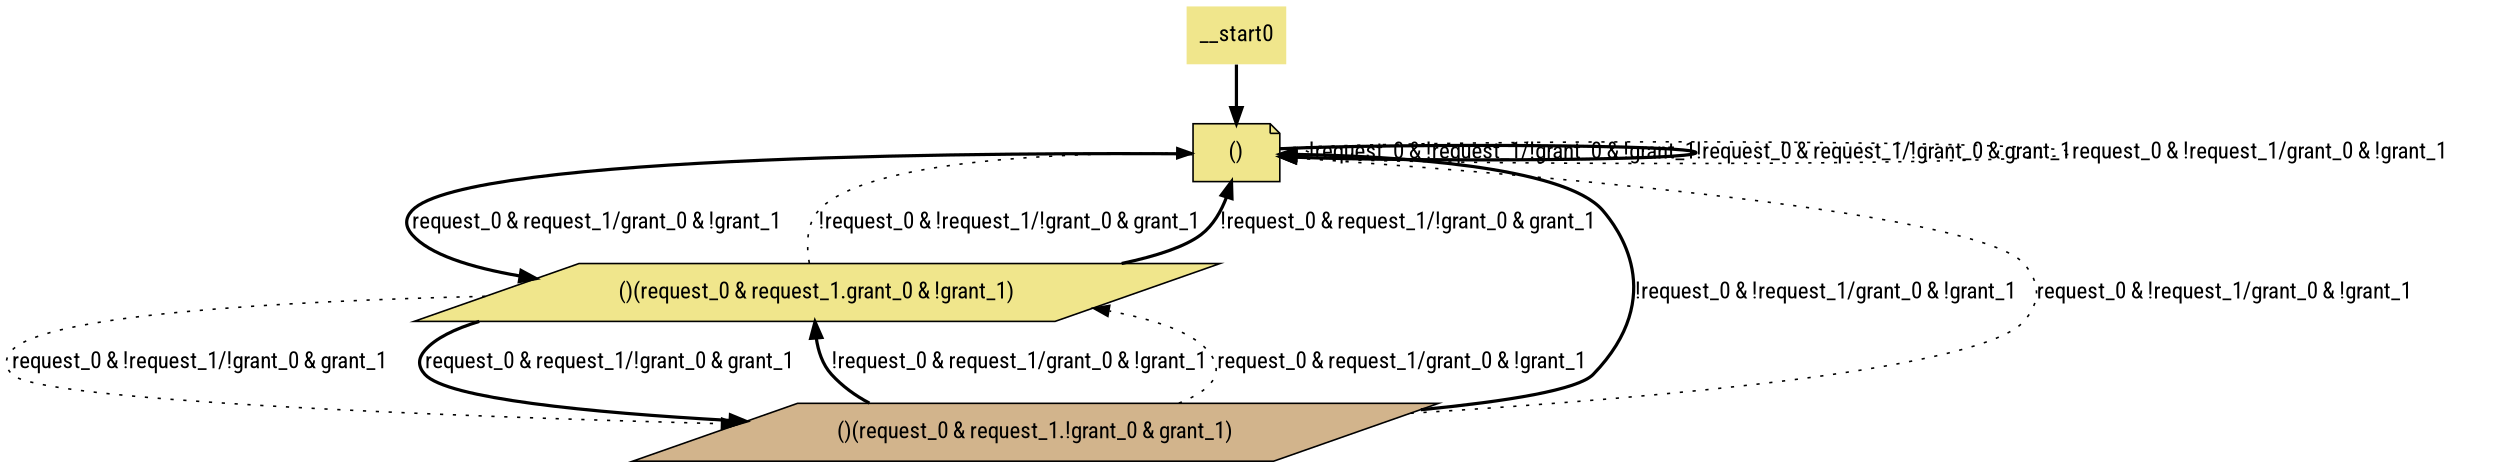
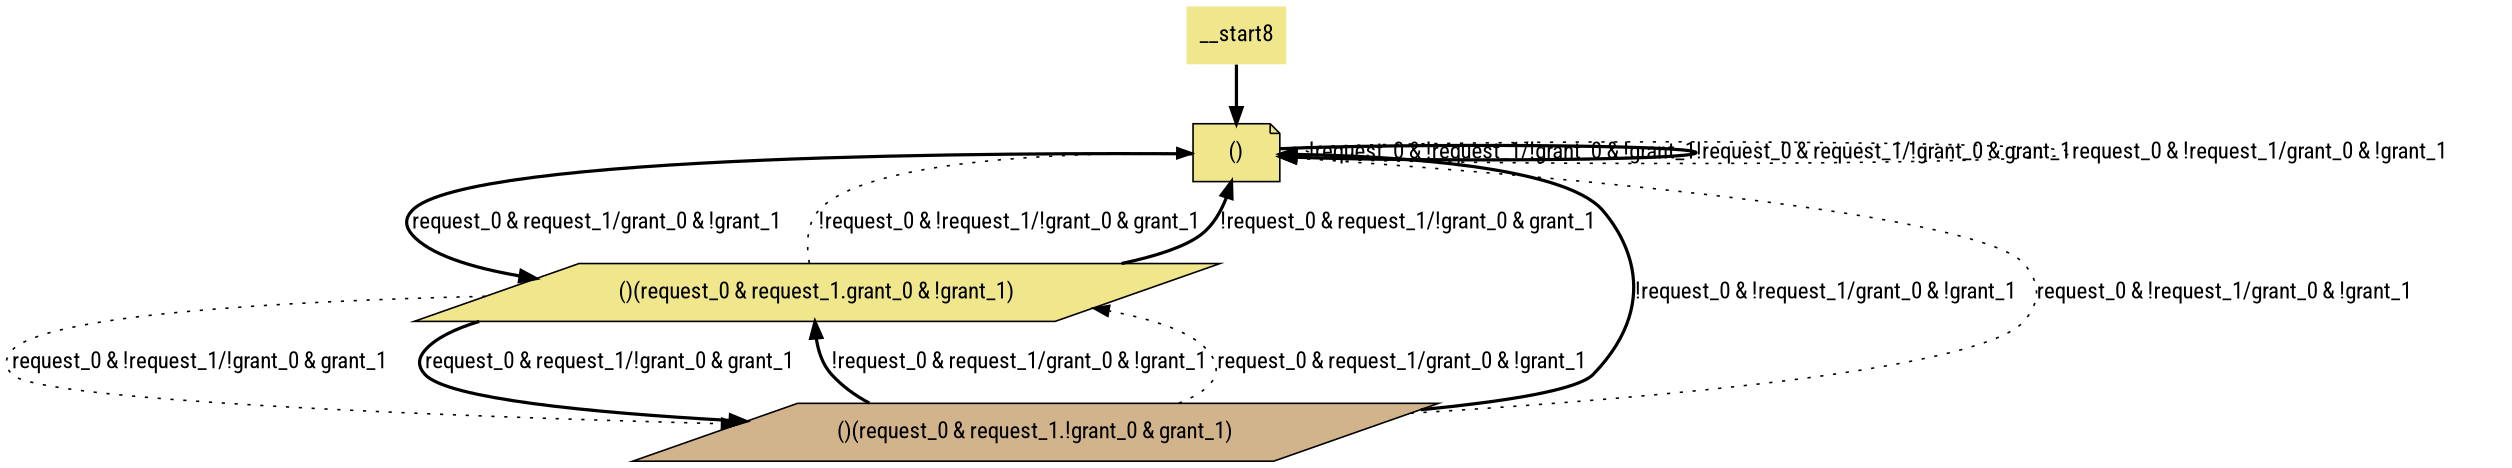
(1236, 35) -> (1236, 35)
